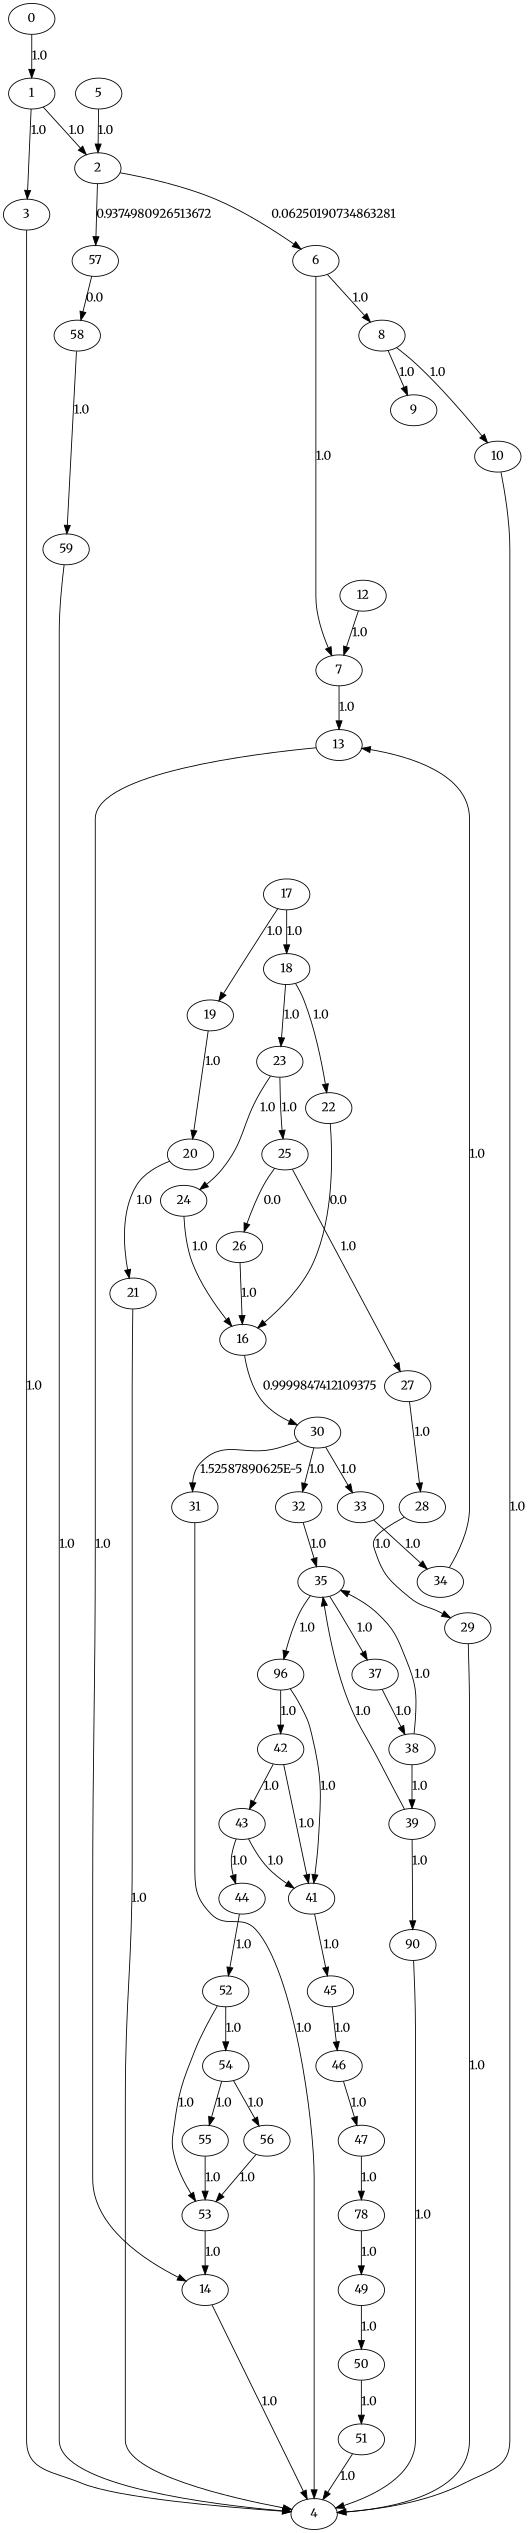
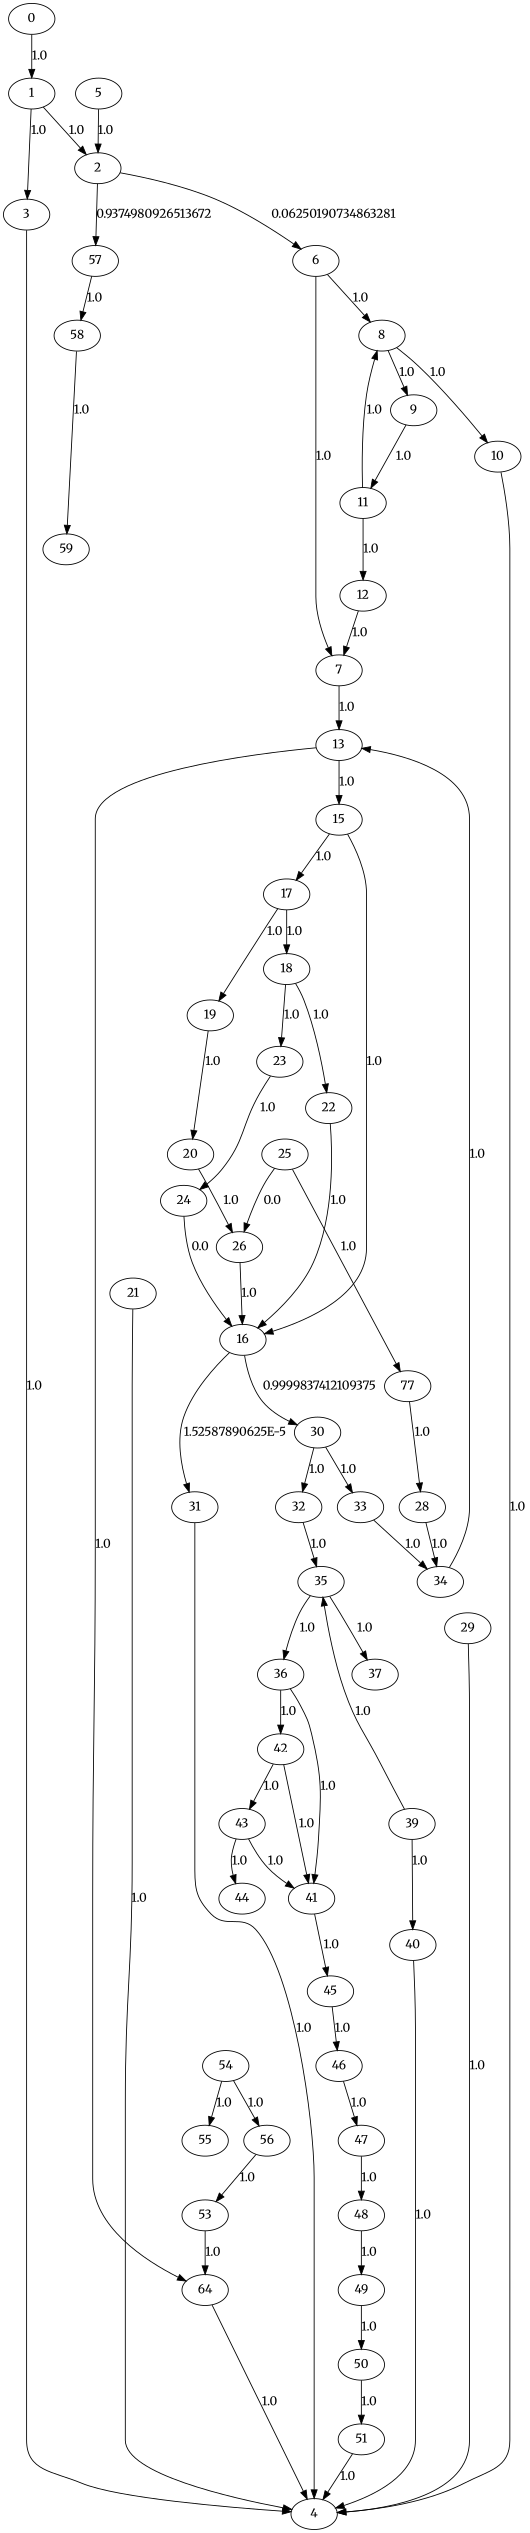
(95, 298) -> (95, 298)
none -> (363, 503)
none -> (339, 820)
(281, 1104) -> none
(339, 1201) -> (339, 1201)
(128, 1206) -> (214, 1197)
(200, 1247) -> (200, 1247)
(320, 1386) -> (320, 1386)
(408, 1386) -> (408, 1386)
(237, 1450) -> (186, 1412)
(384, 1572) -> (430, 1540)
(59, 1624) -> none
(281, 1675) -> (281, 1675)
(412, 1749) -> none
(413, 1945) -> (413, 1945)
(226, 1991) -> none
(205, 2174) -> none
(361, 2215) -> (361, 2215)
(205, 2290) -> (205, 2290)
